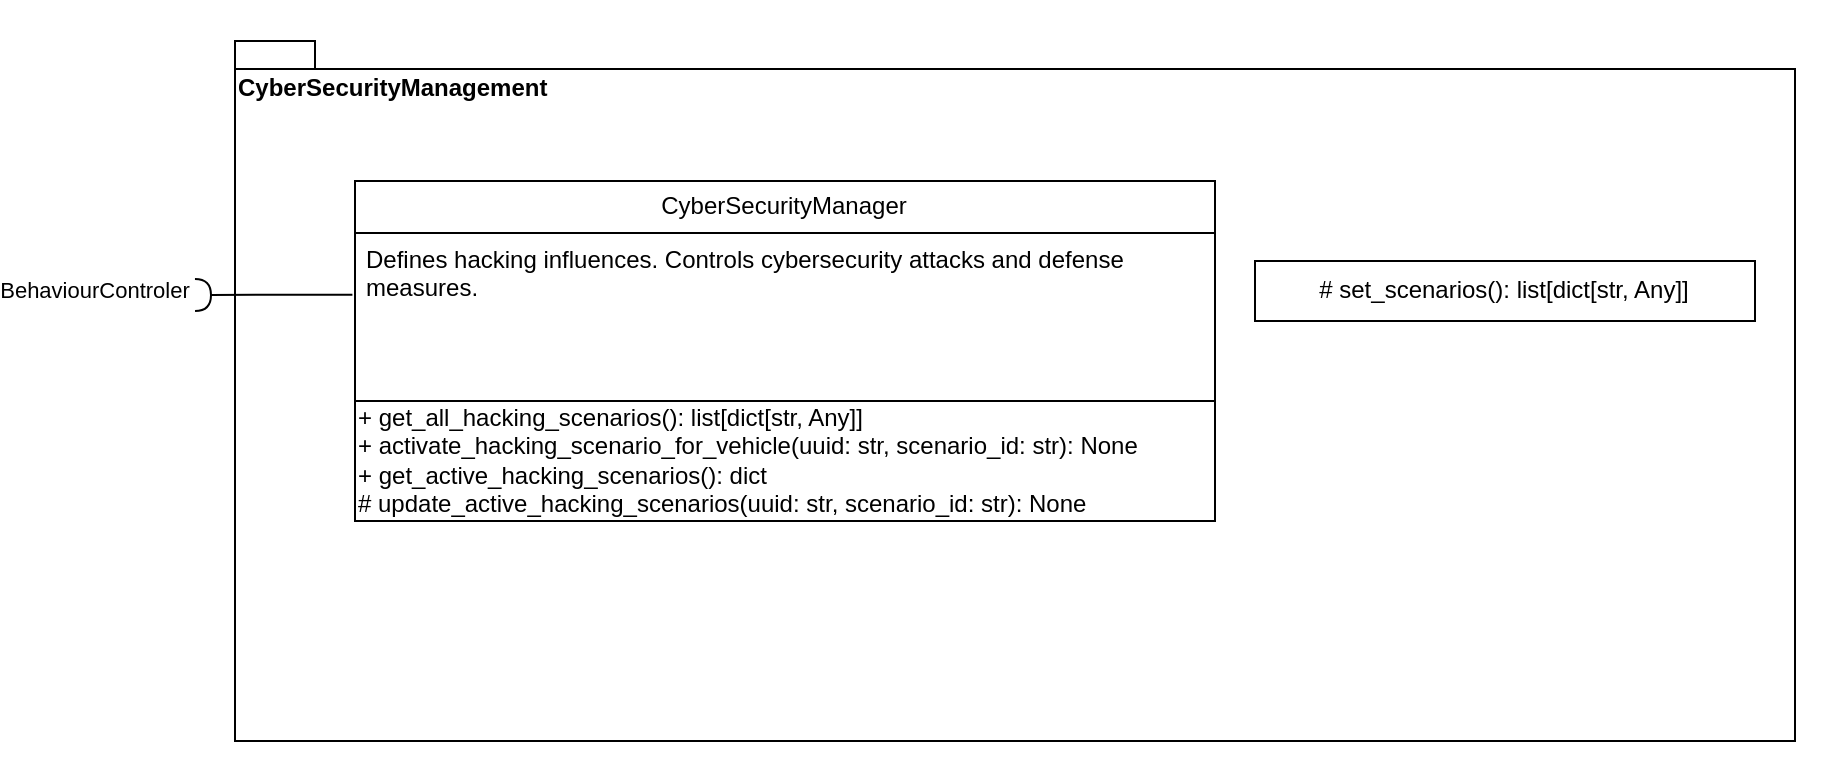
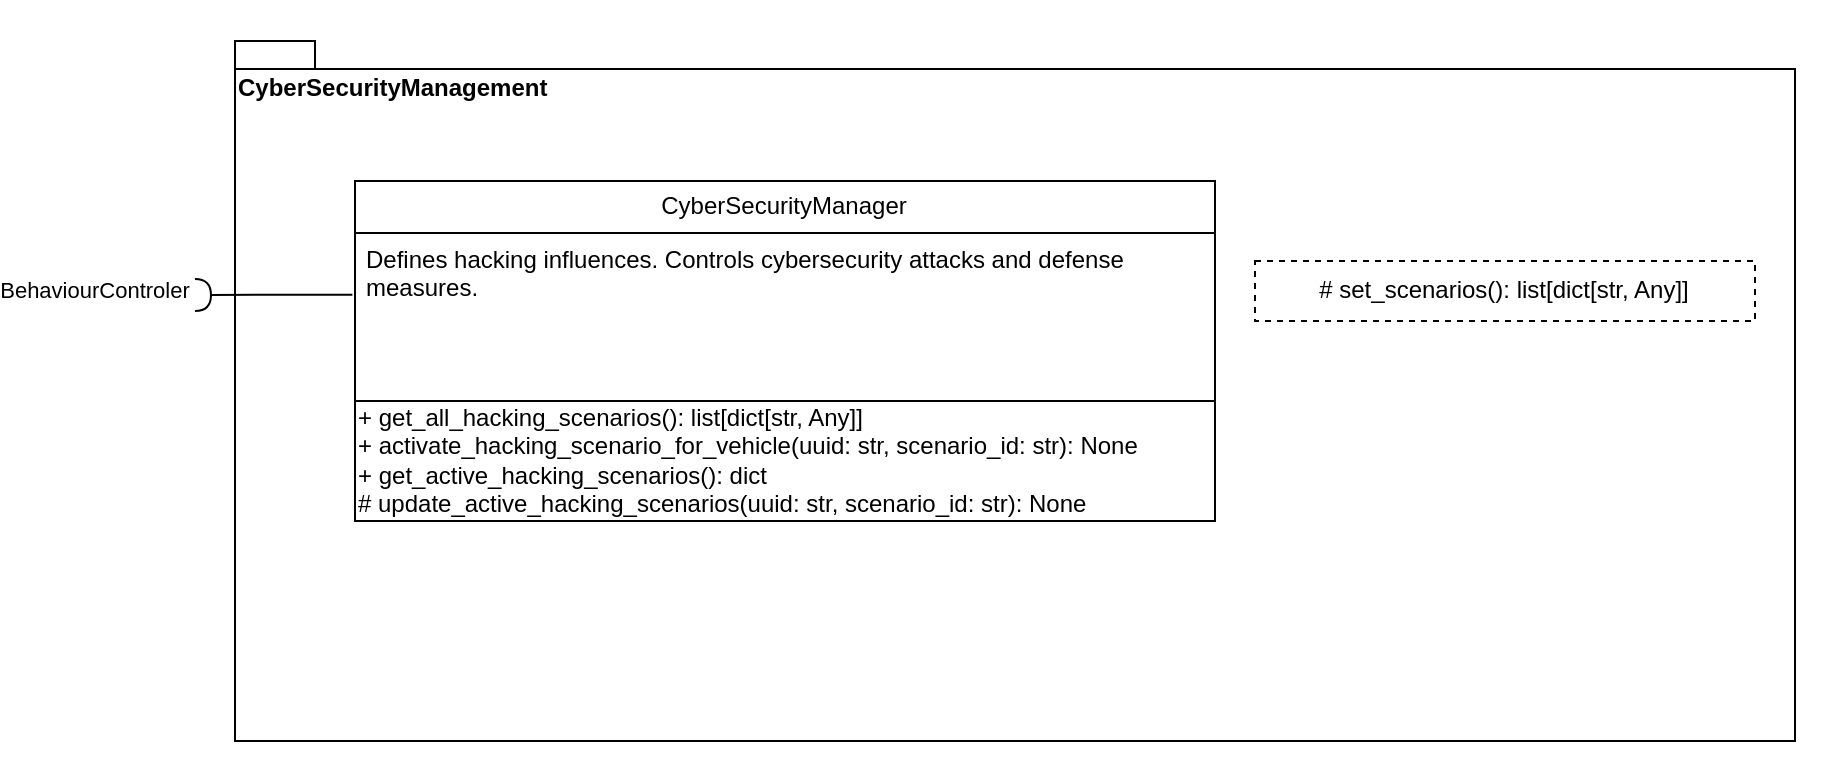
(1505, 291) -> (1505, 291)
